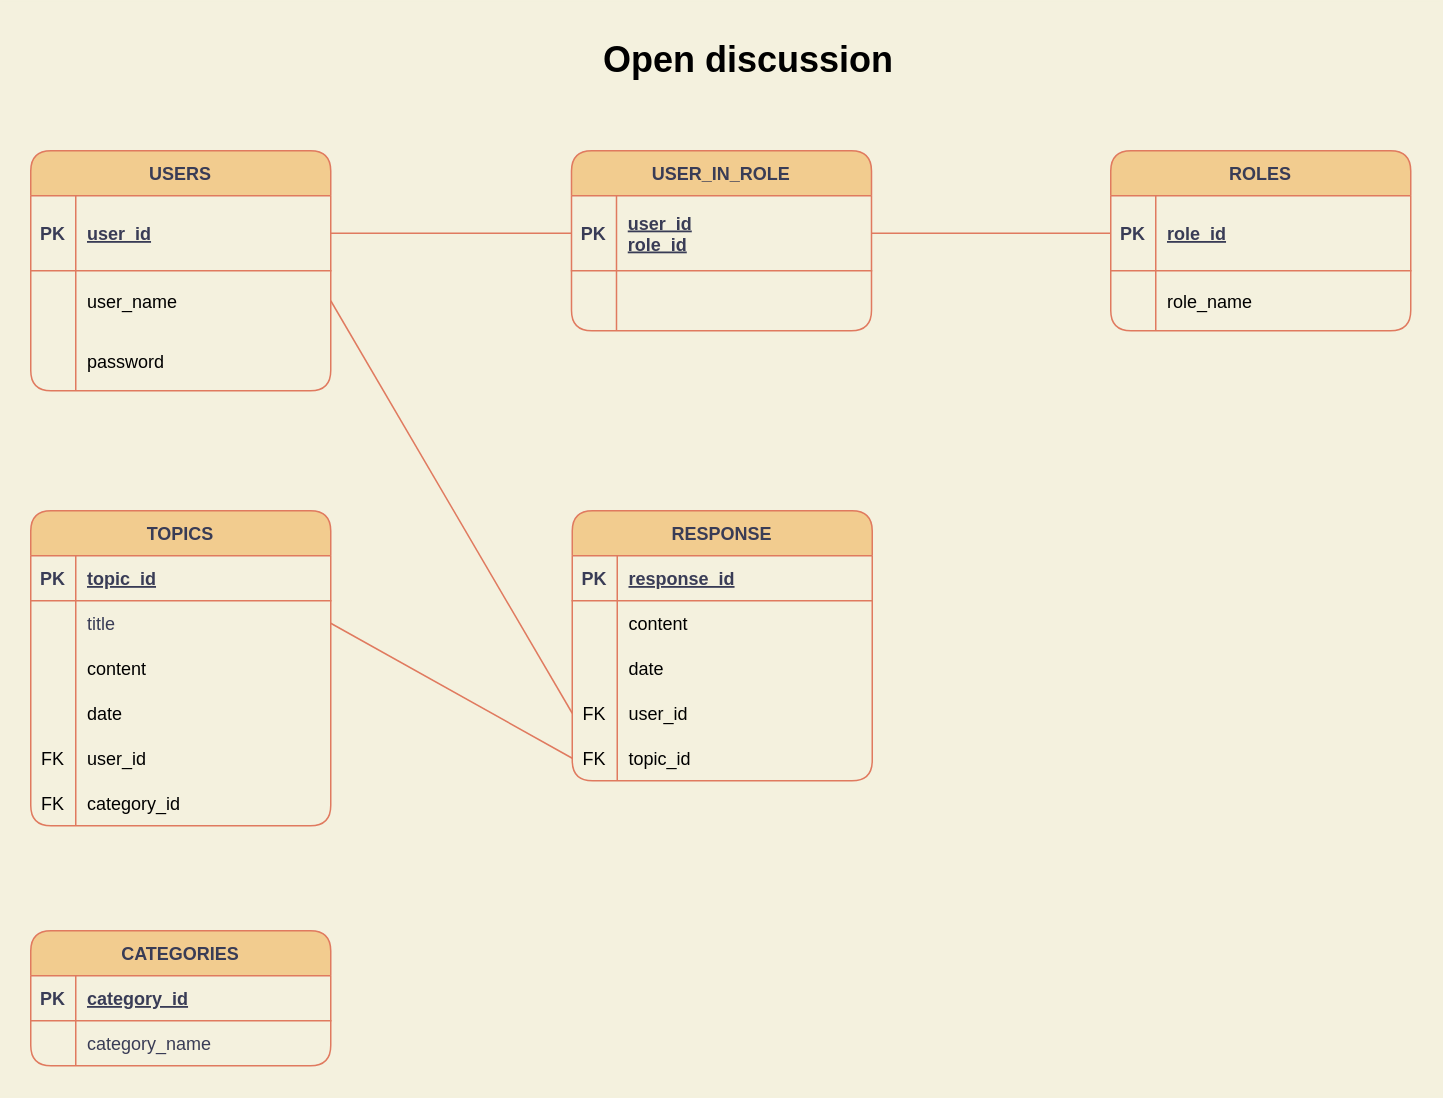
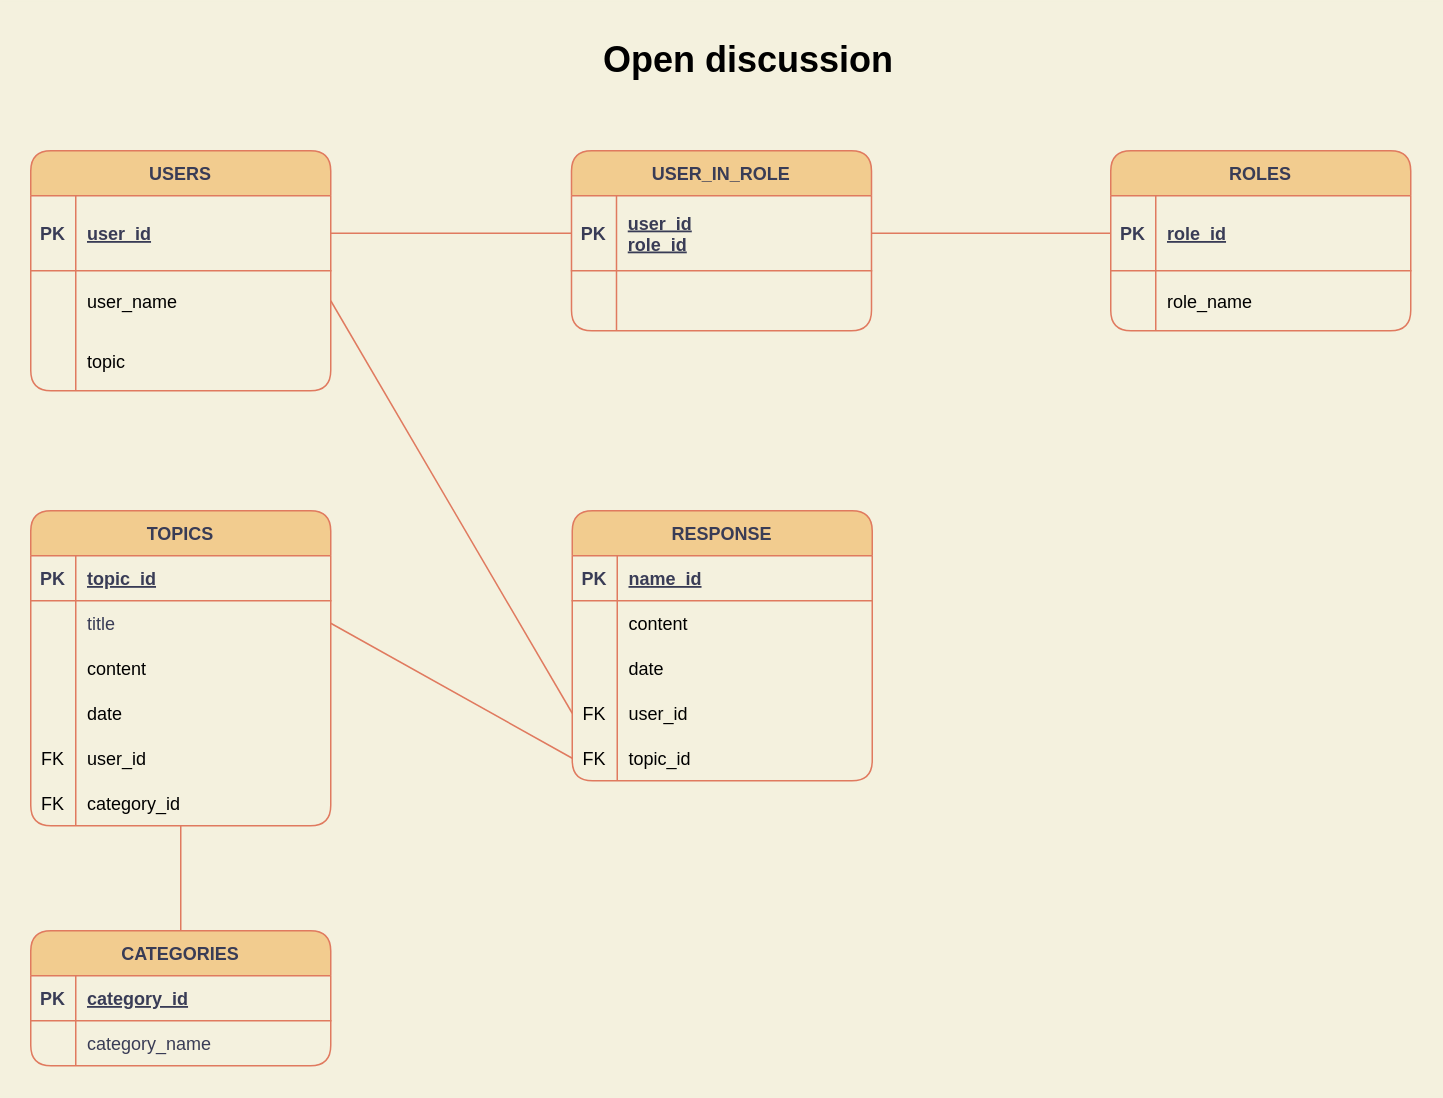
(127, 362) -> (110, 362)
(682, 579) -> (661, 579)
none -> (181, 879)
